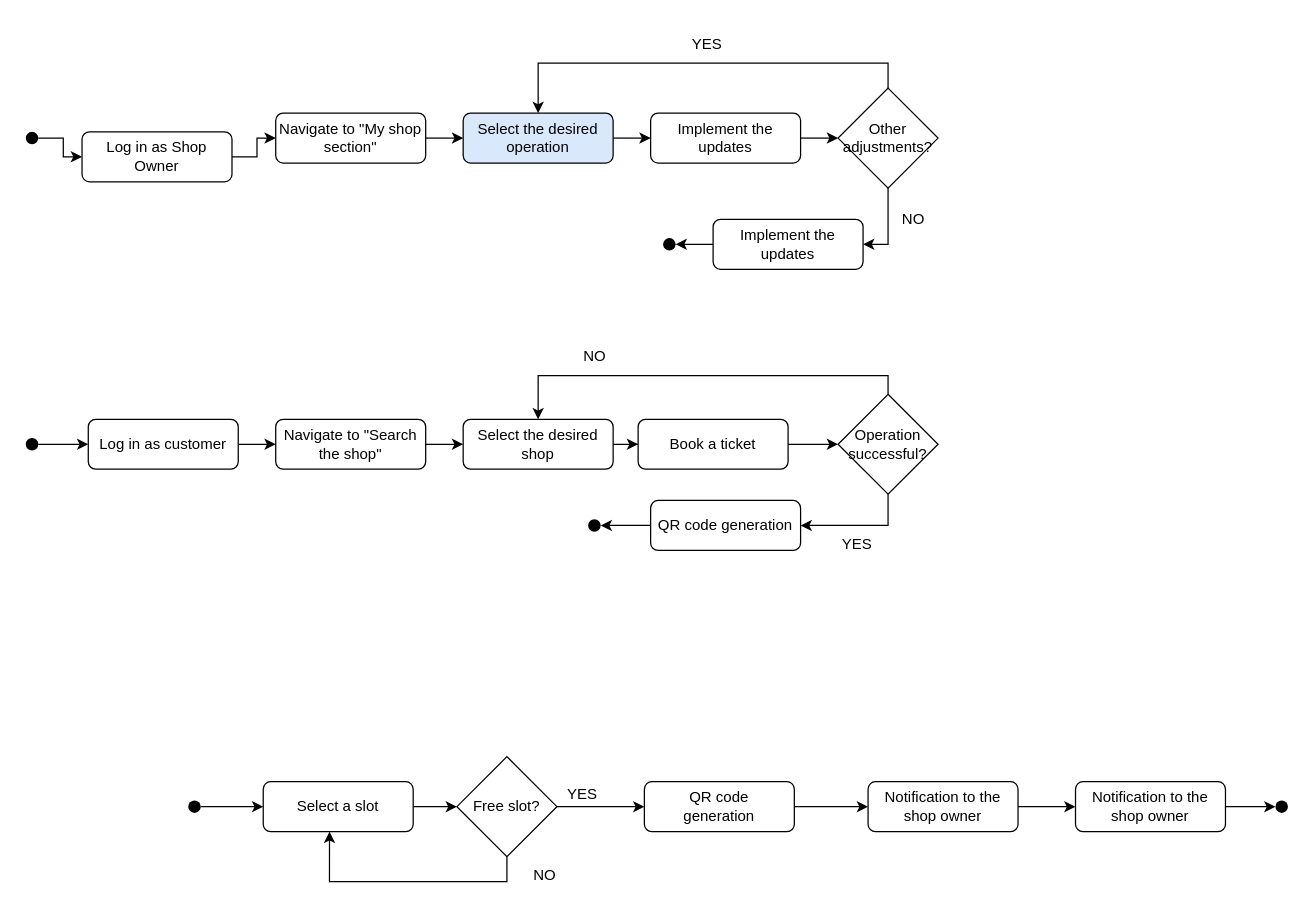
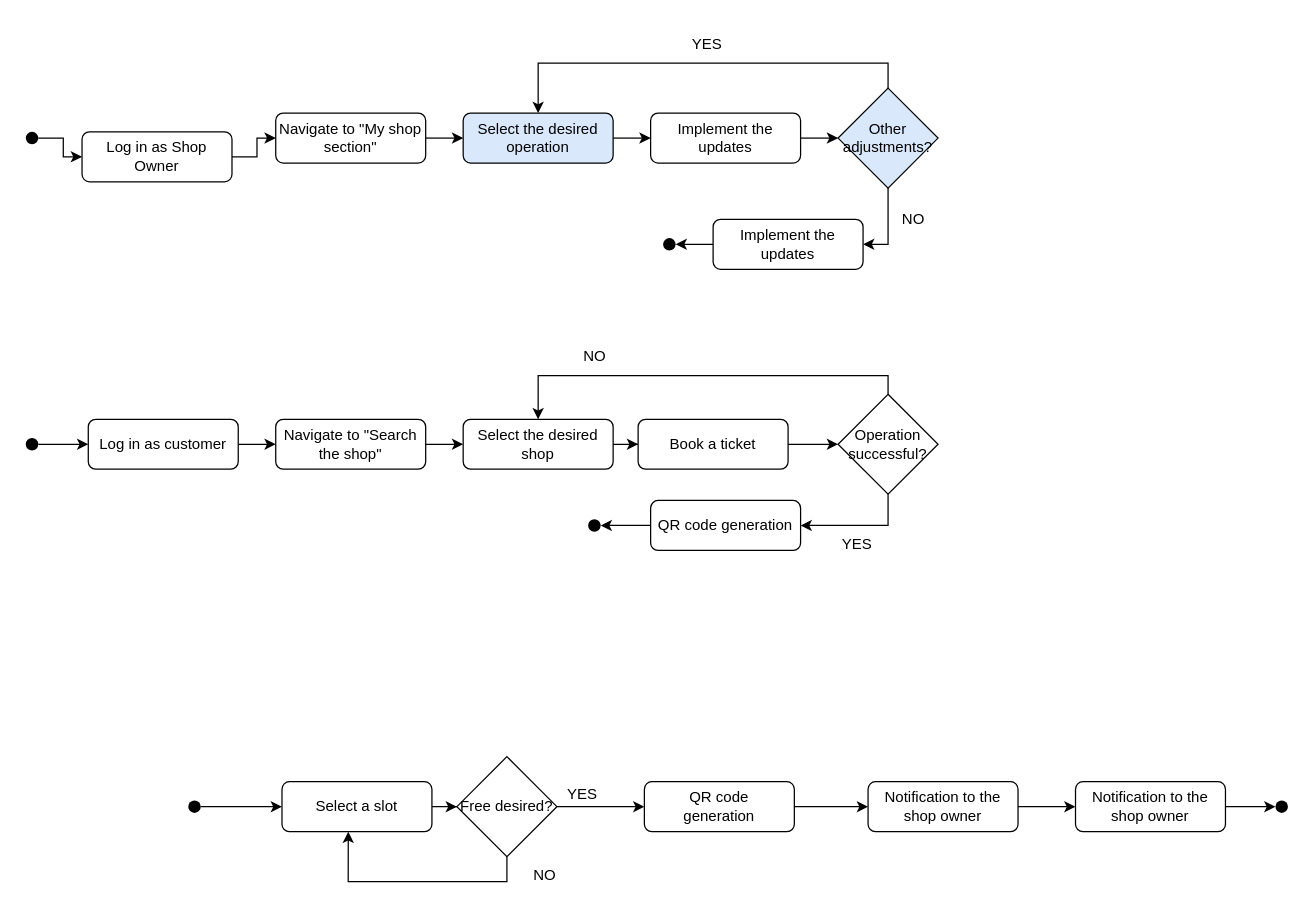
(888, 138) -> (888, 138)
(338, 807) -> (357, 807)
(507, 807) -> (507, 807)
